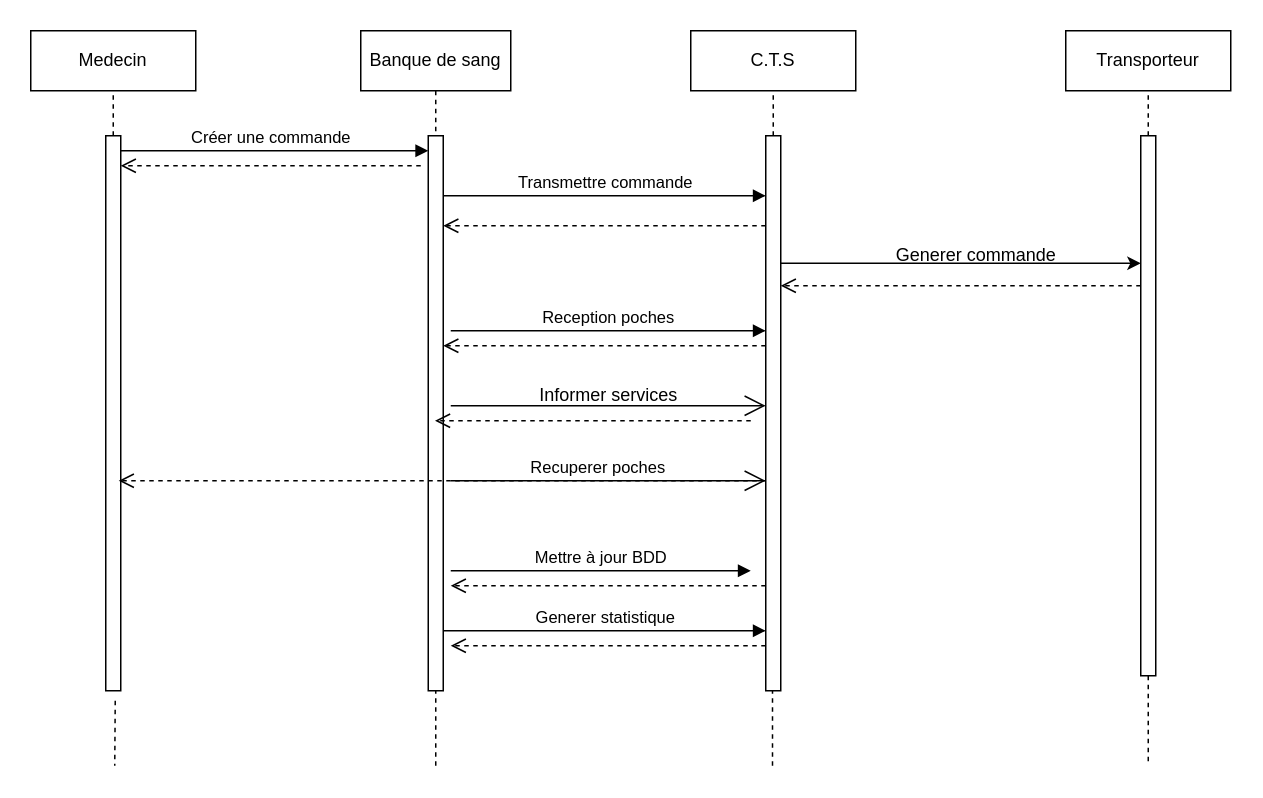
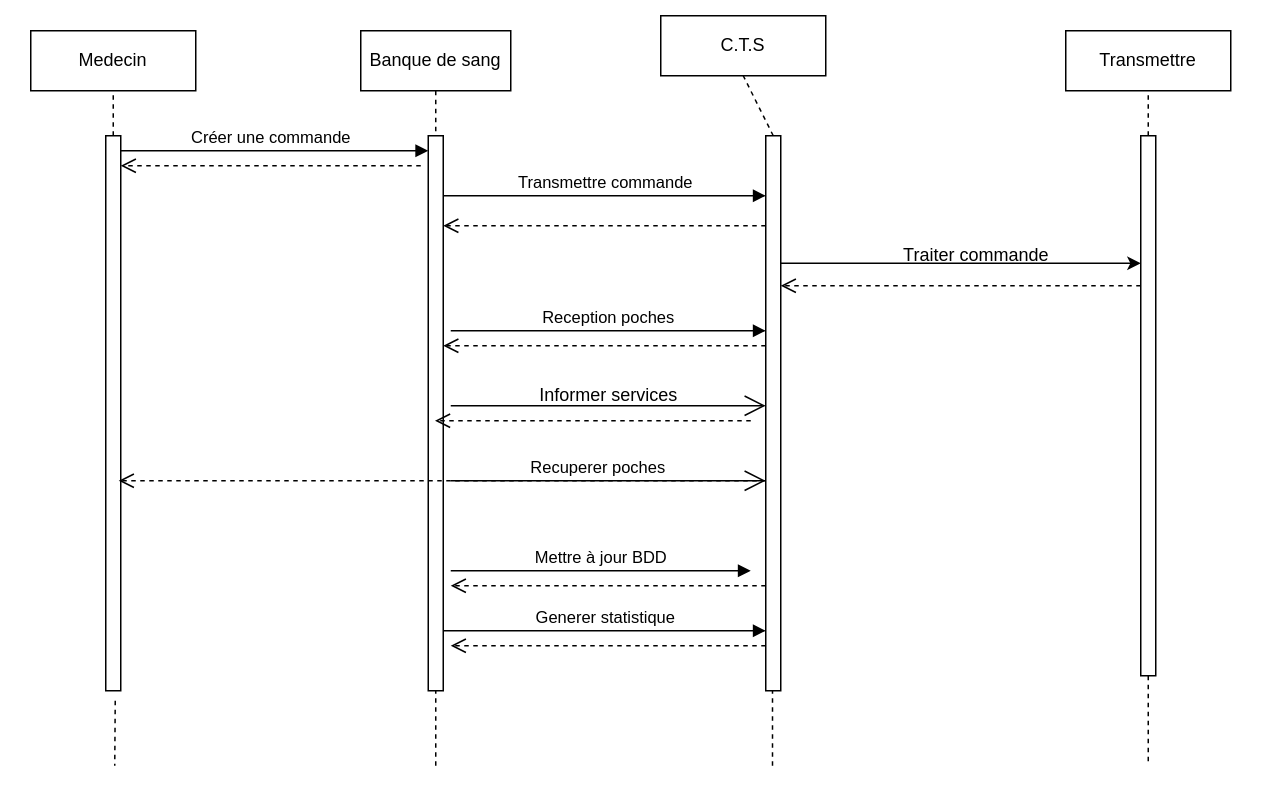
(773, 61) -> (743, 46)
(1148, 61) -> (1148, 61)
(977, 256) -> (977, 256)
